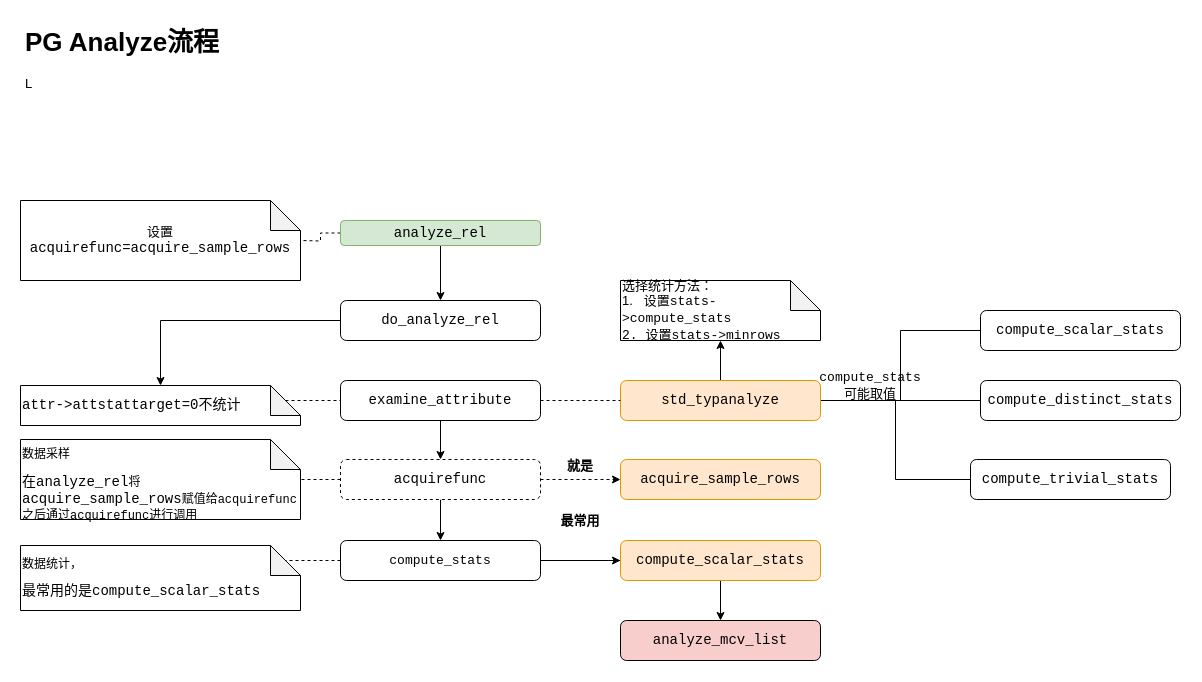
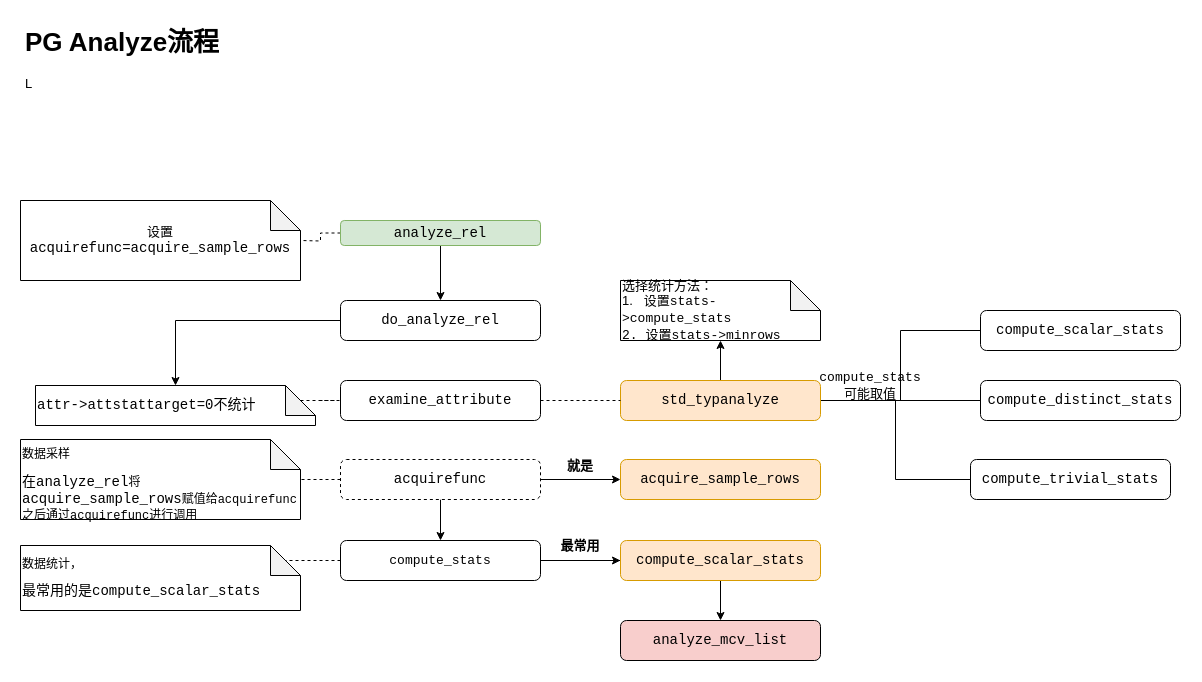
(161, 406) -> (176, 406)
(441, 437) -> none
(578, 480) -> (578, 480)
(581, 521) -> (581, 546)
